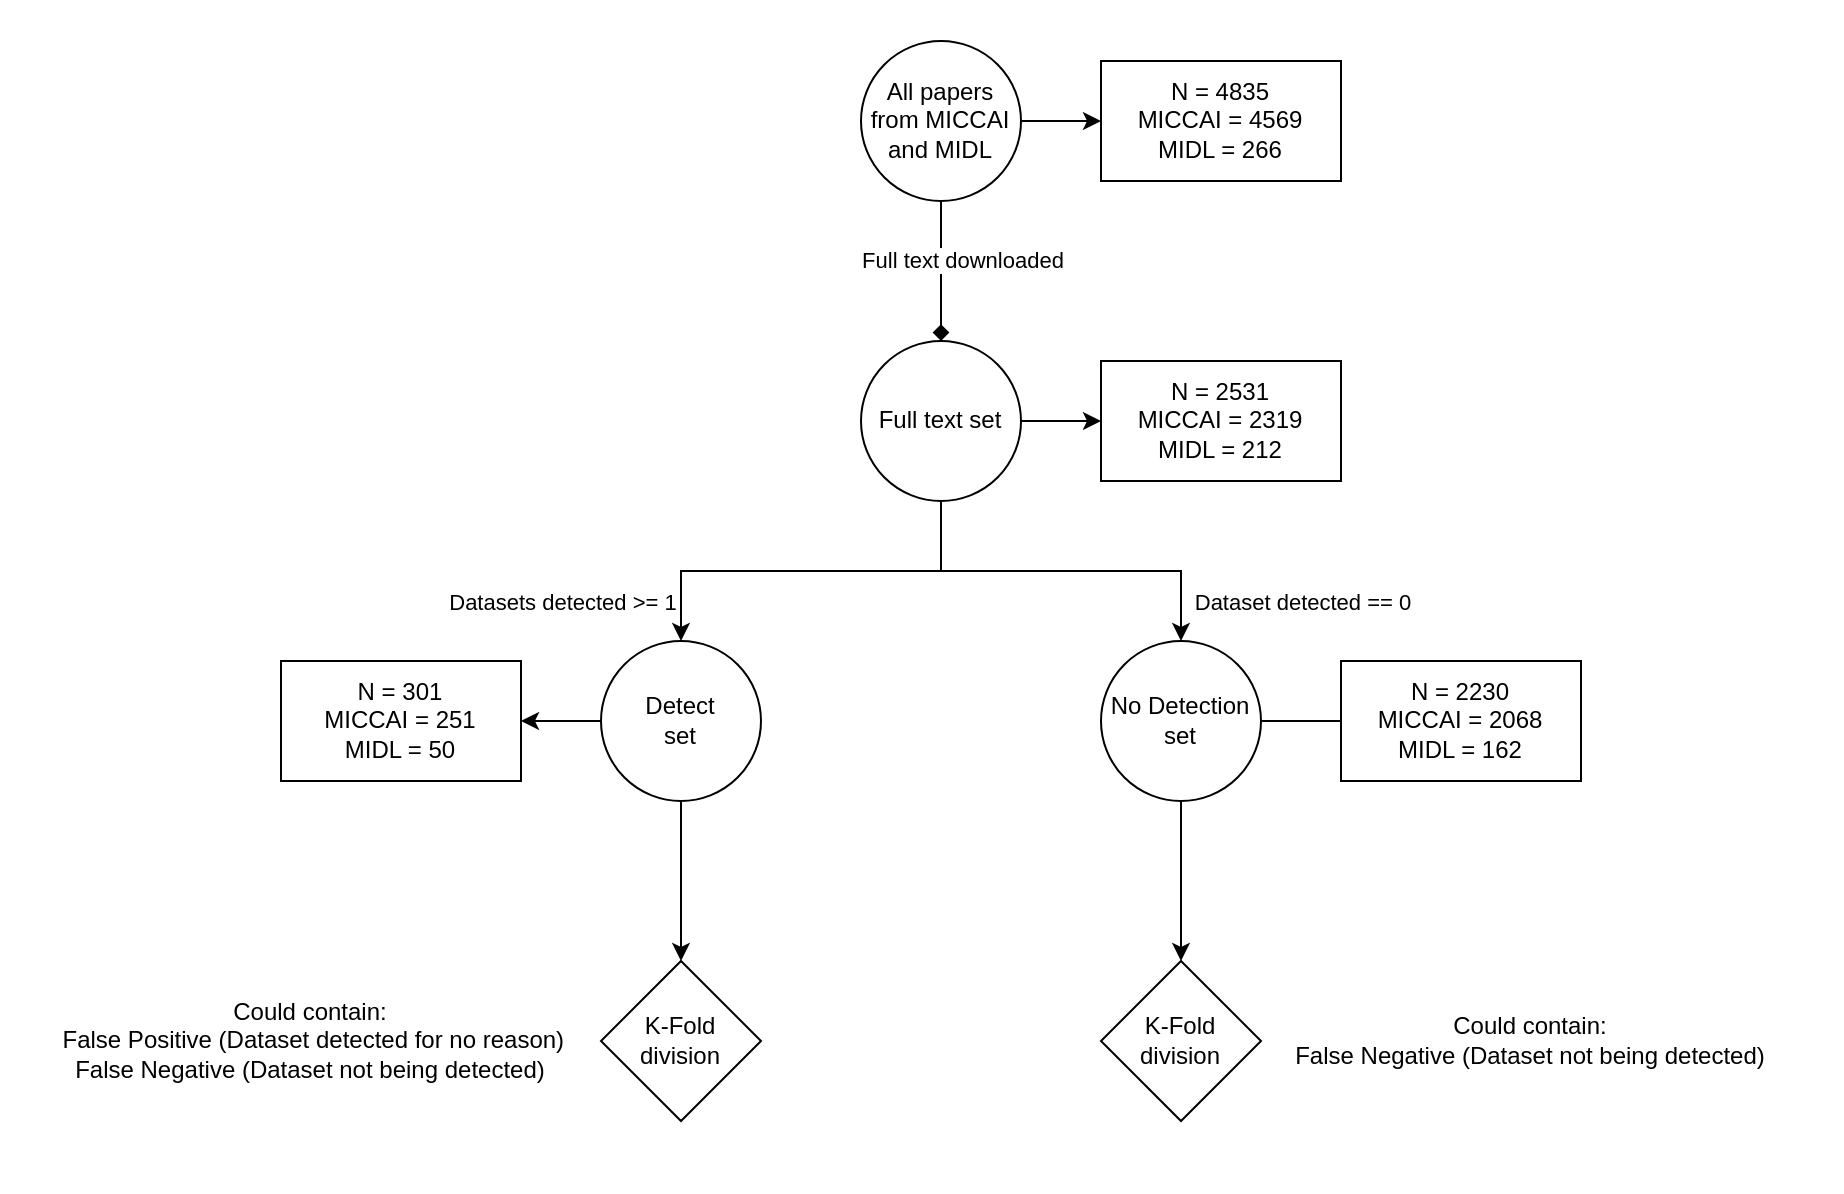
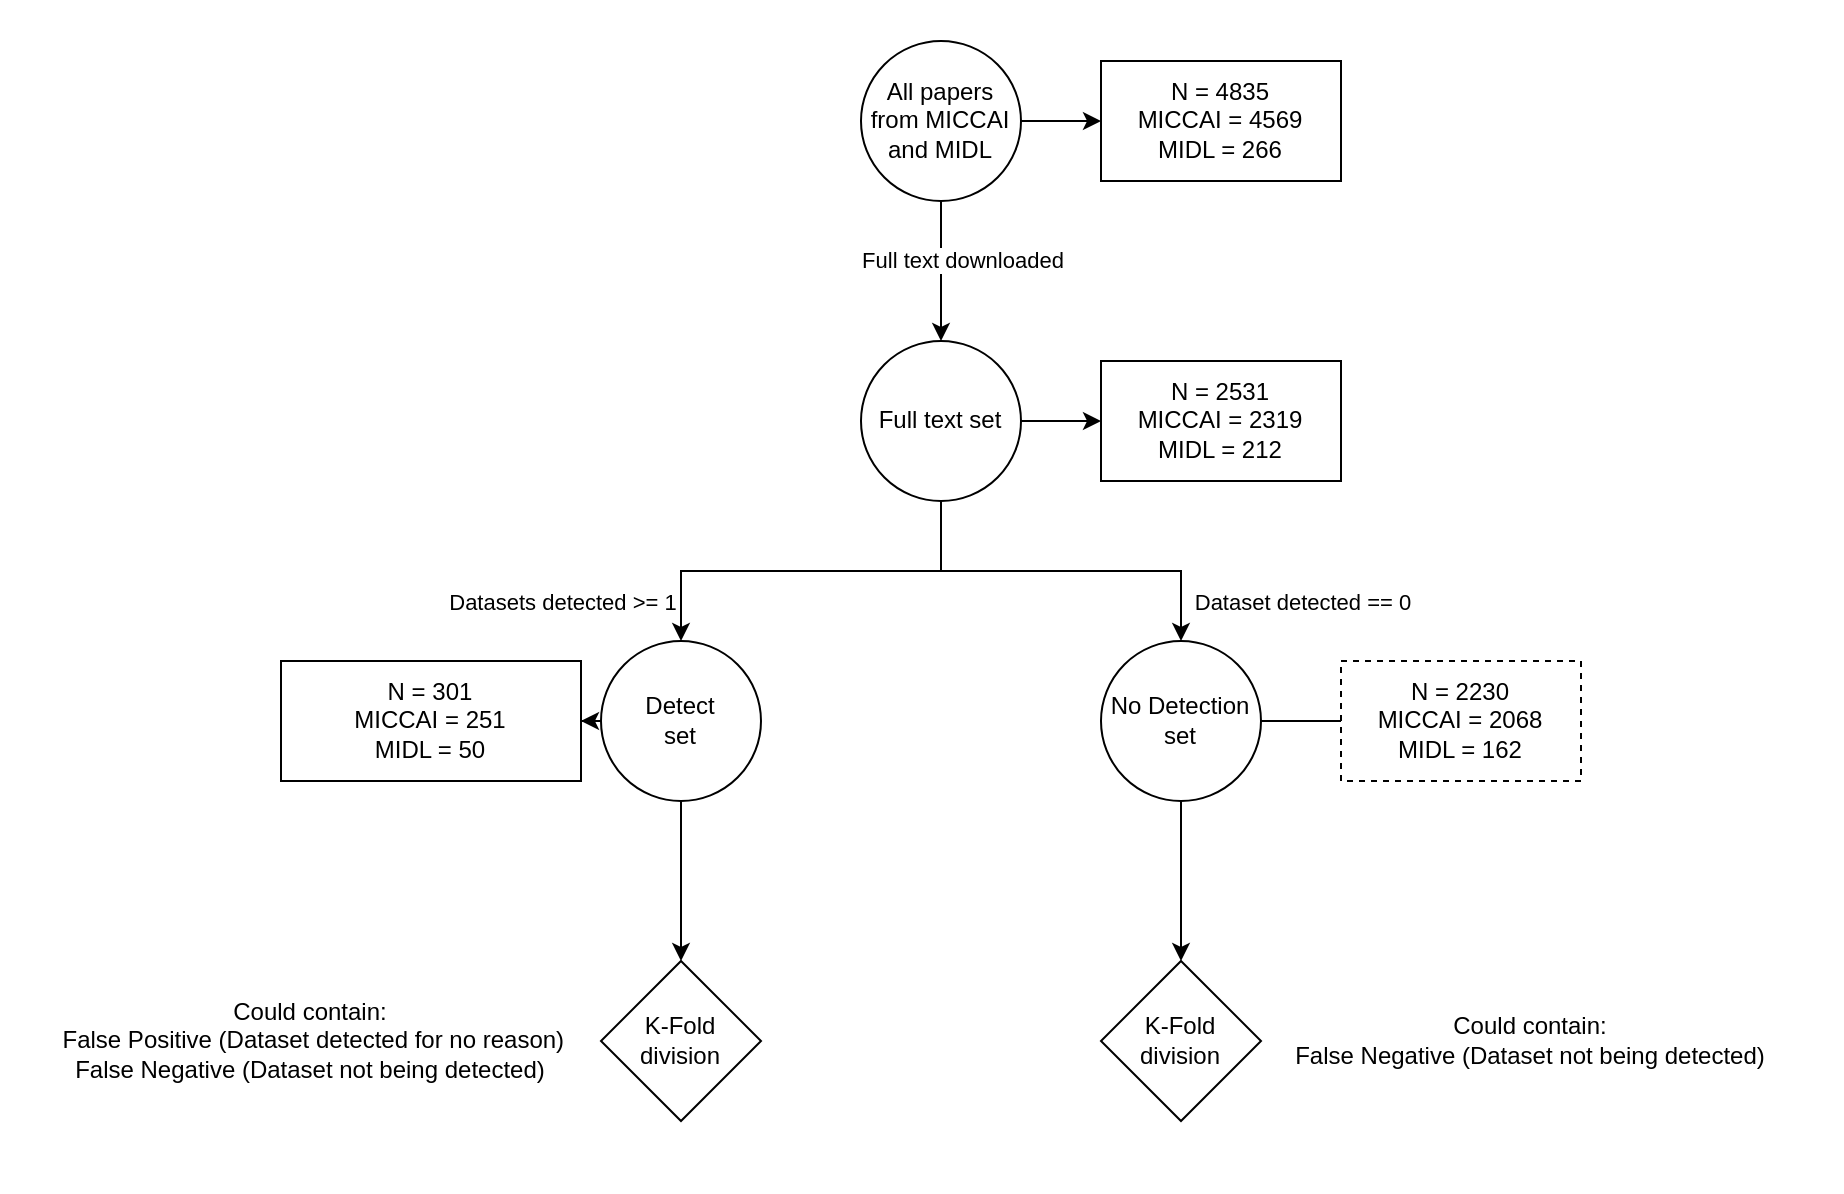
(941, 325) -> (941, 326)
(401, 721) -> (431, 721)
(1461, 721) -> (1461, 721)
